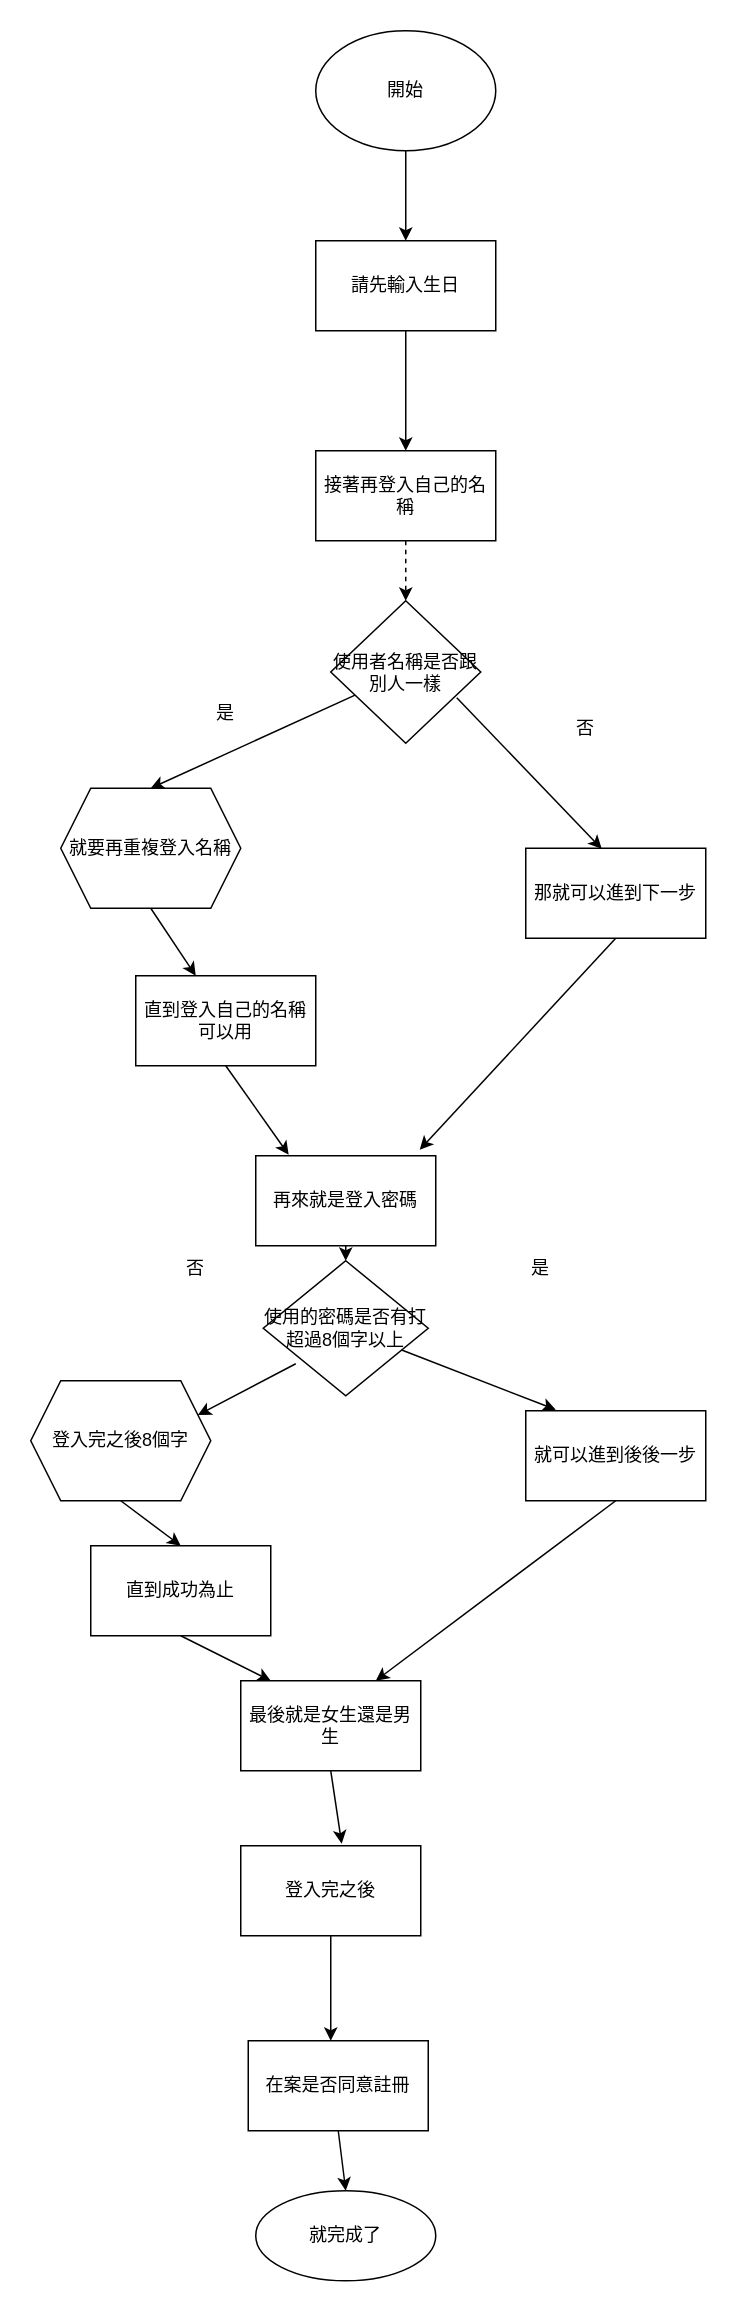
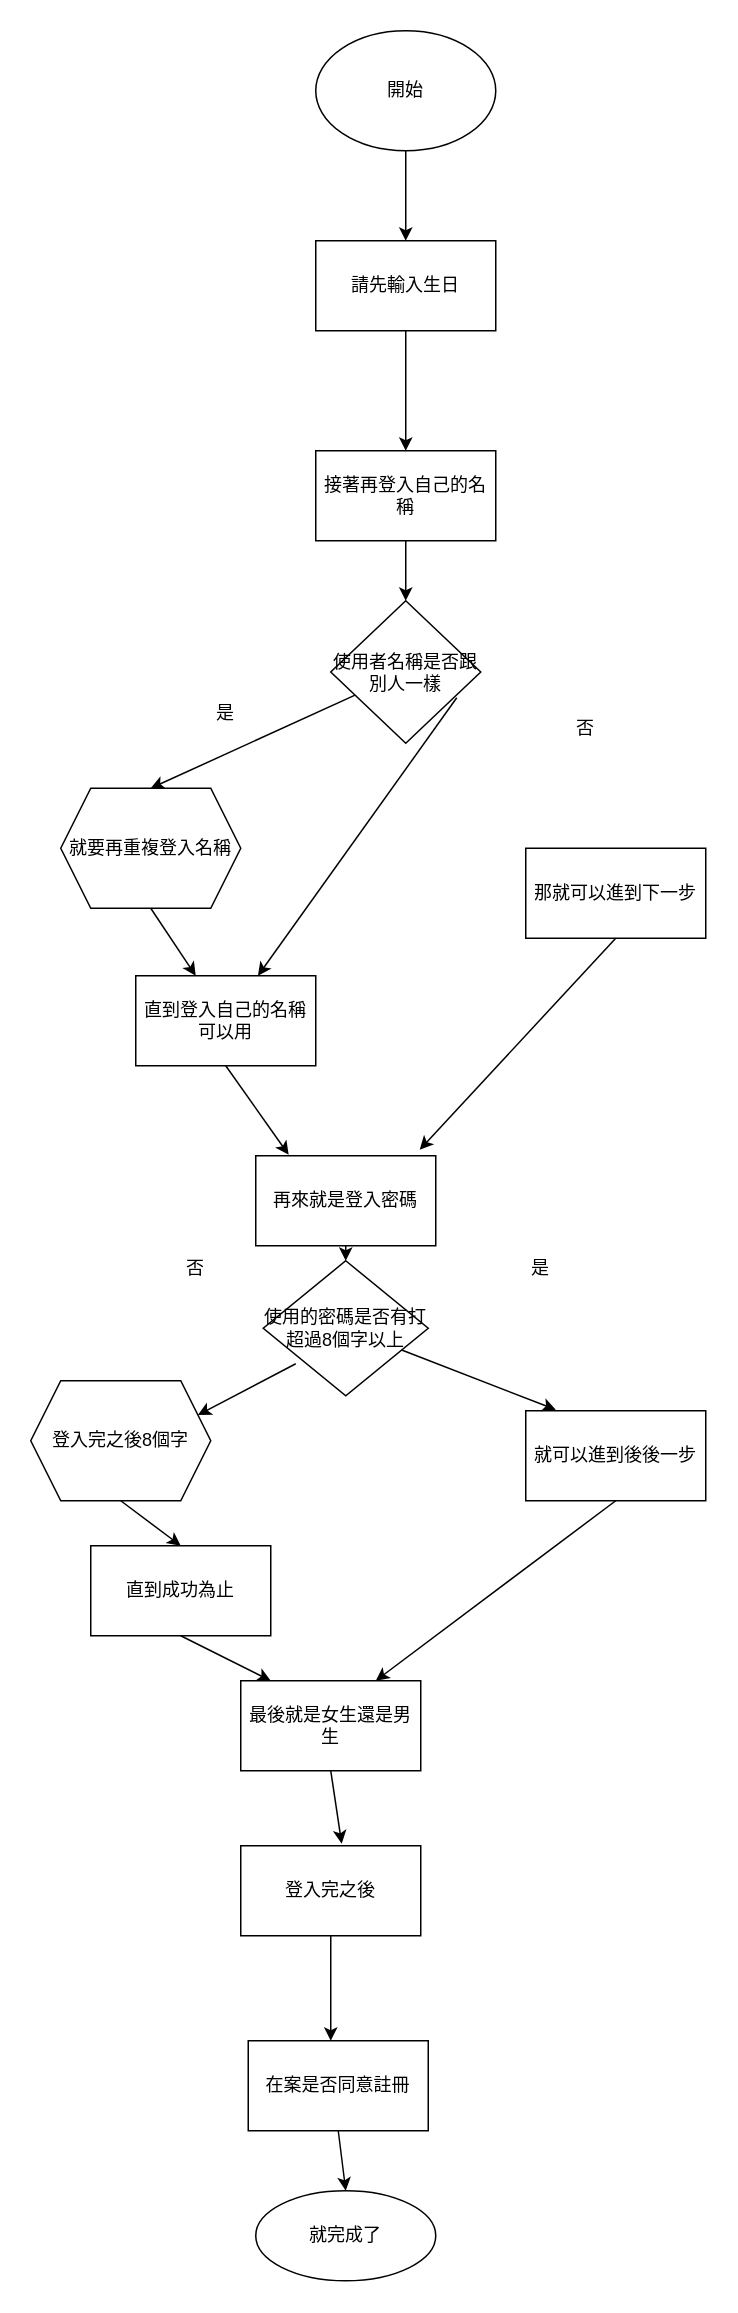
(406, 565) -> (406, 565)
(526, 769) -> (360, 833)
